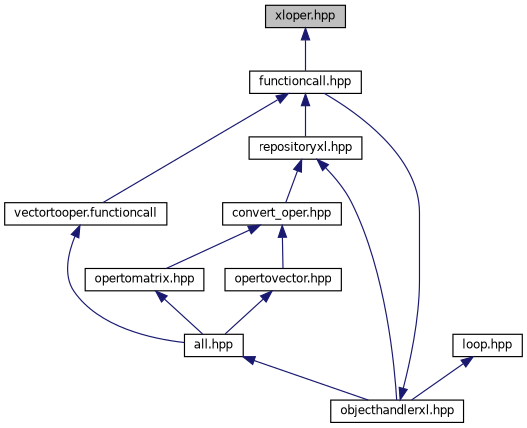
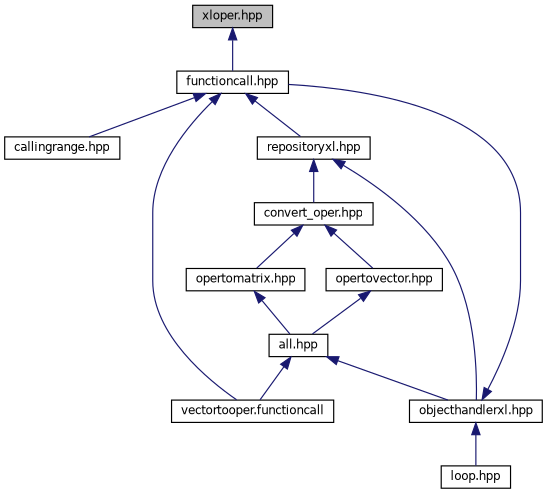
none -> (62, 148)
(98, 315) -> (272, 383)
(437, 382) -> (476, 450)
